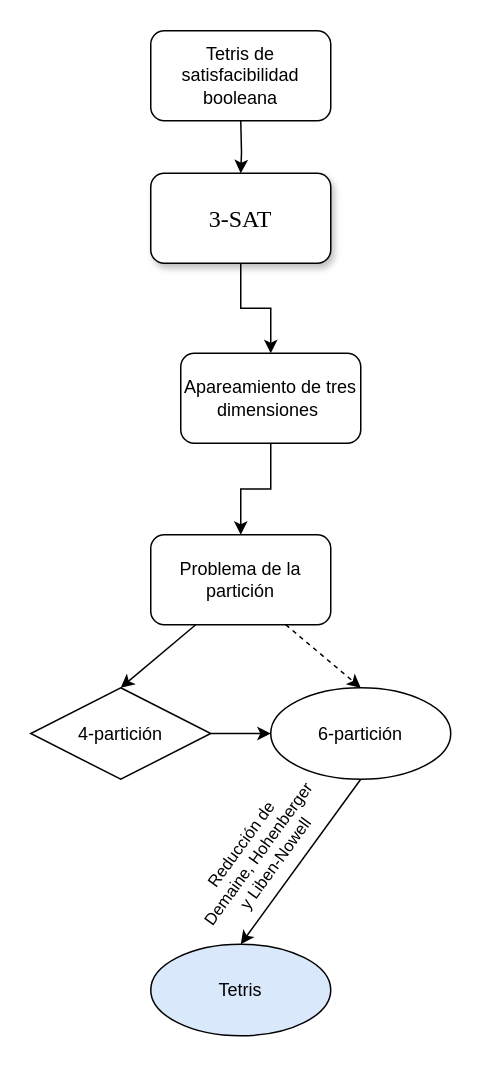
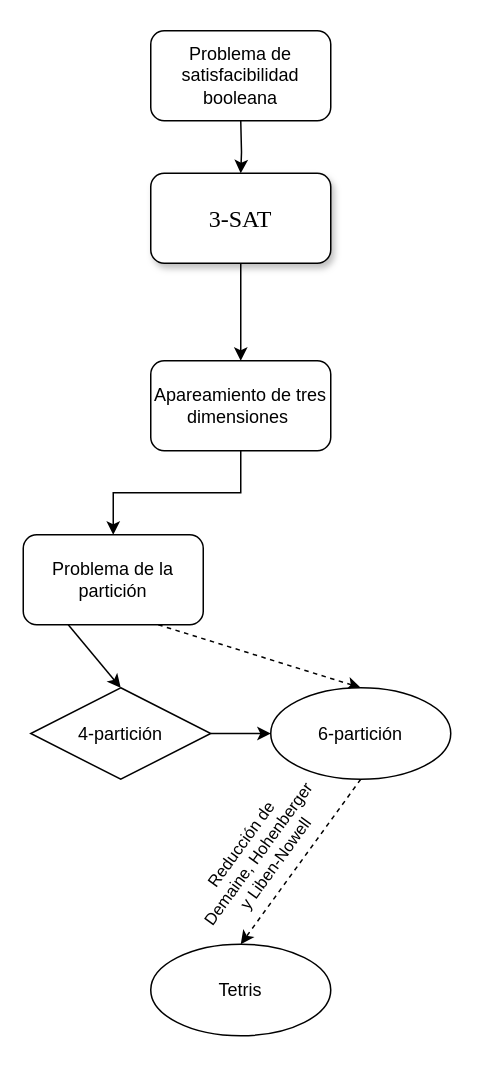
(241, 76) -> (241, 76)
(271, 398) -> (241, 406)
(241, 580) -> (113, 580)
(304, 857) -> (304, 857)
(241, 990) -> (241, 990)
